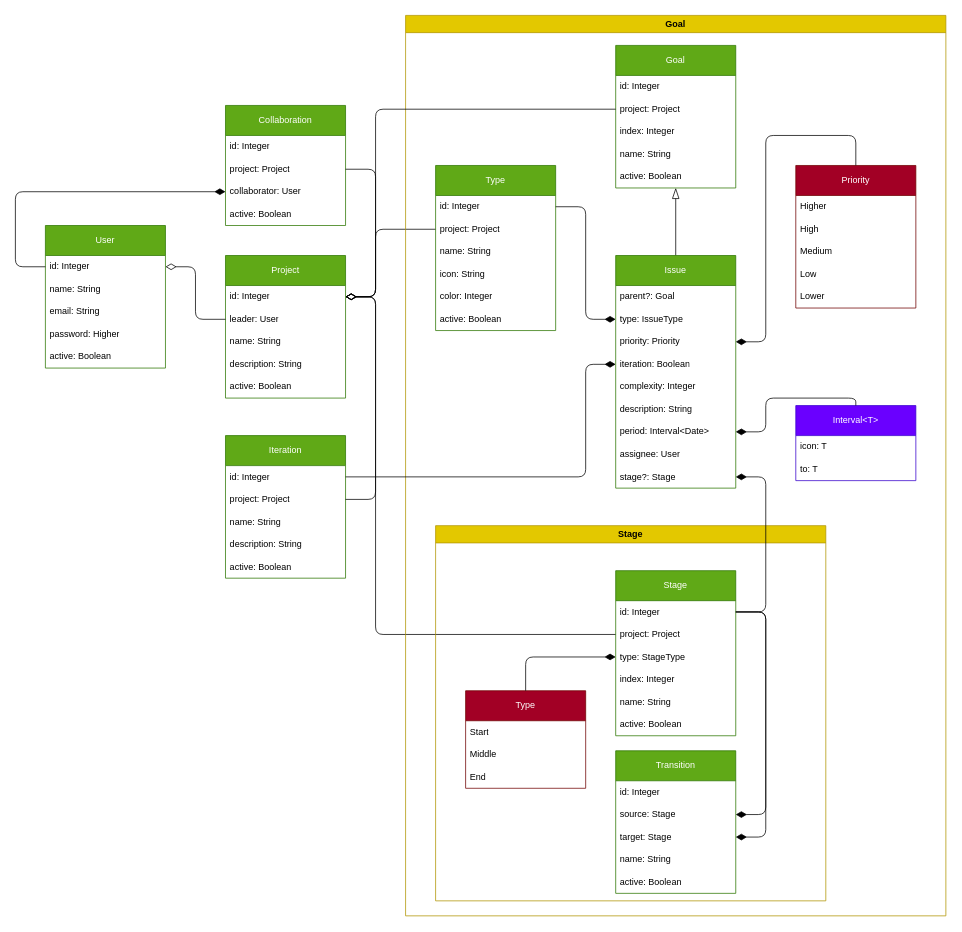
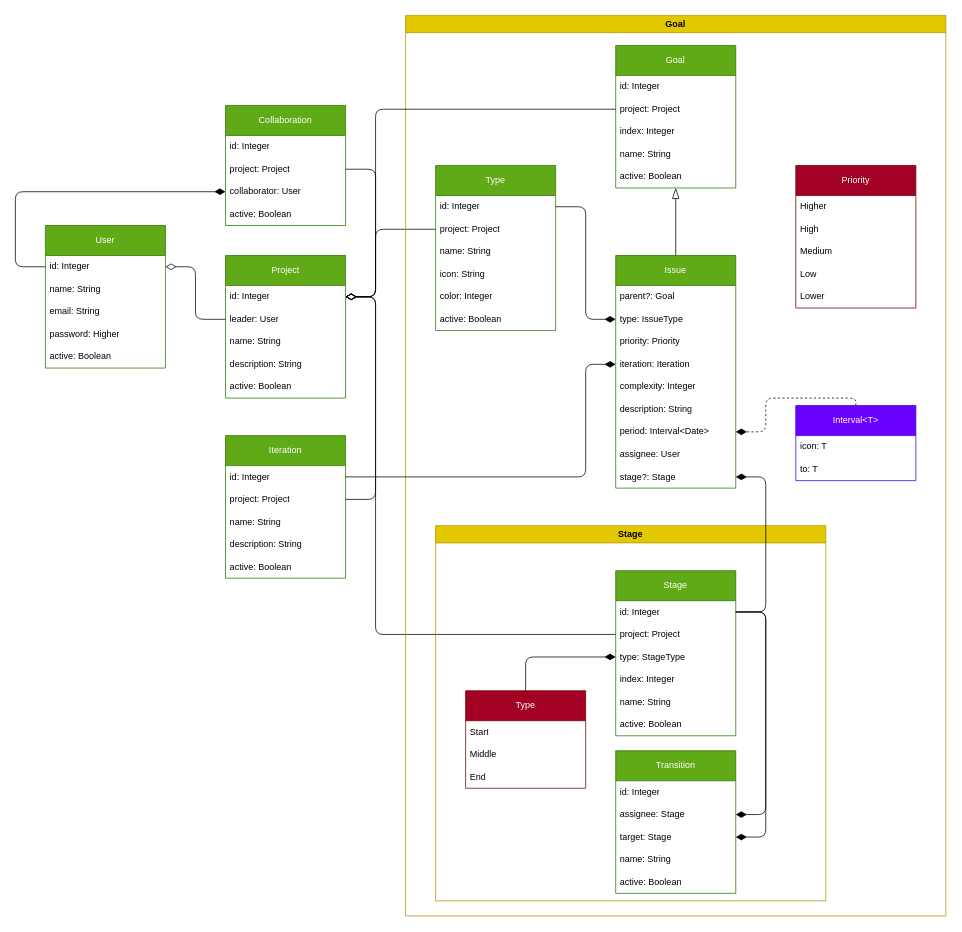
(765, 191) -> none
(659, 364) -> (664, 364)
(792, 398) -> (792, 398)
(650, 814) -> (654, 814)
